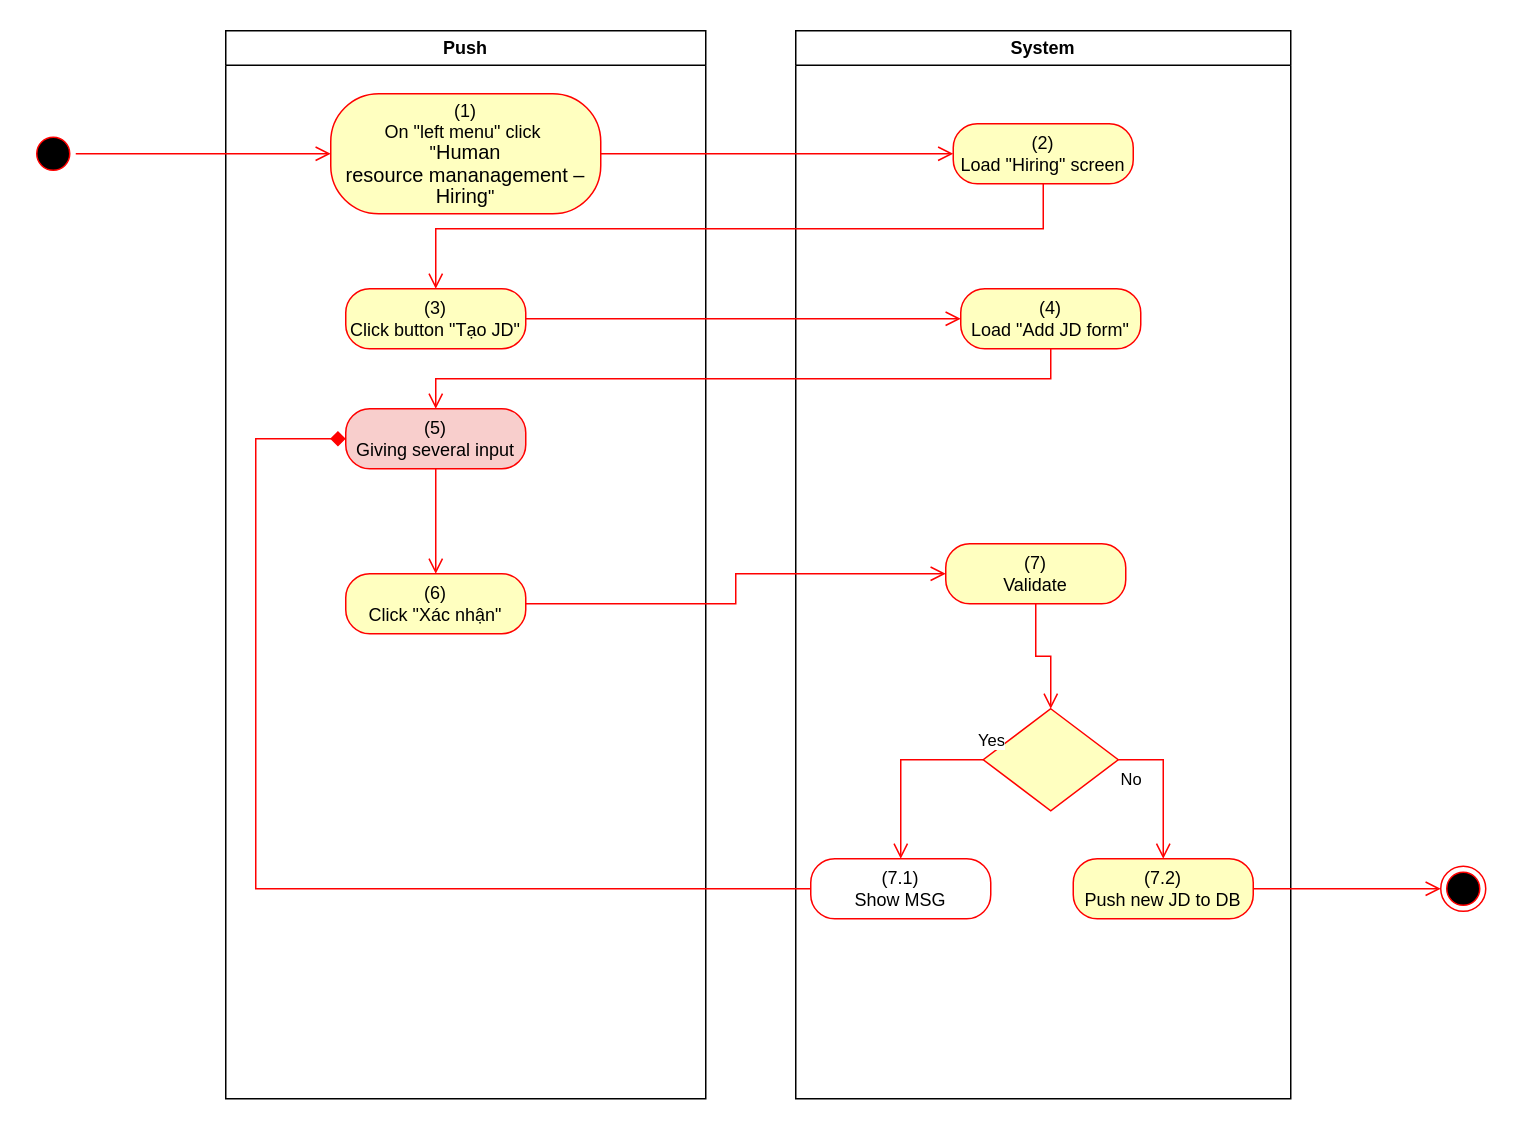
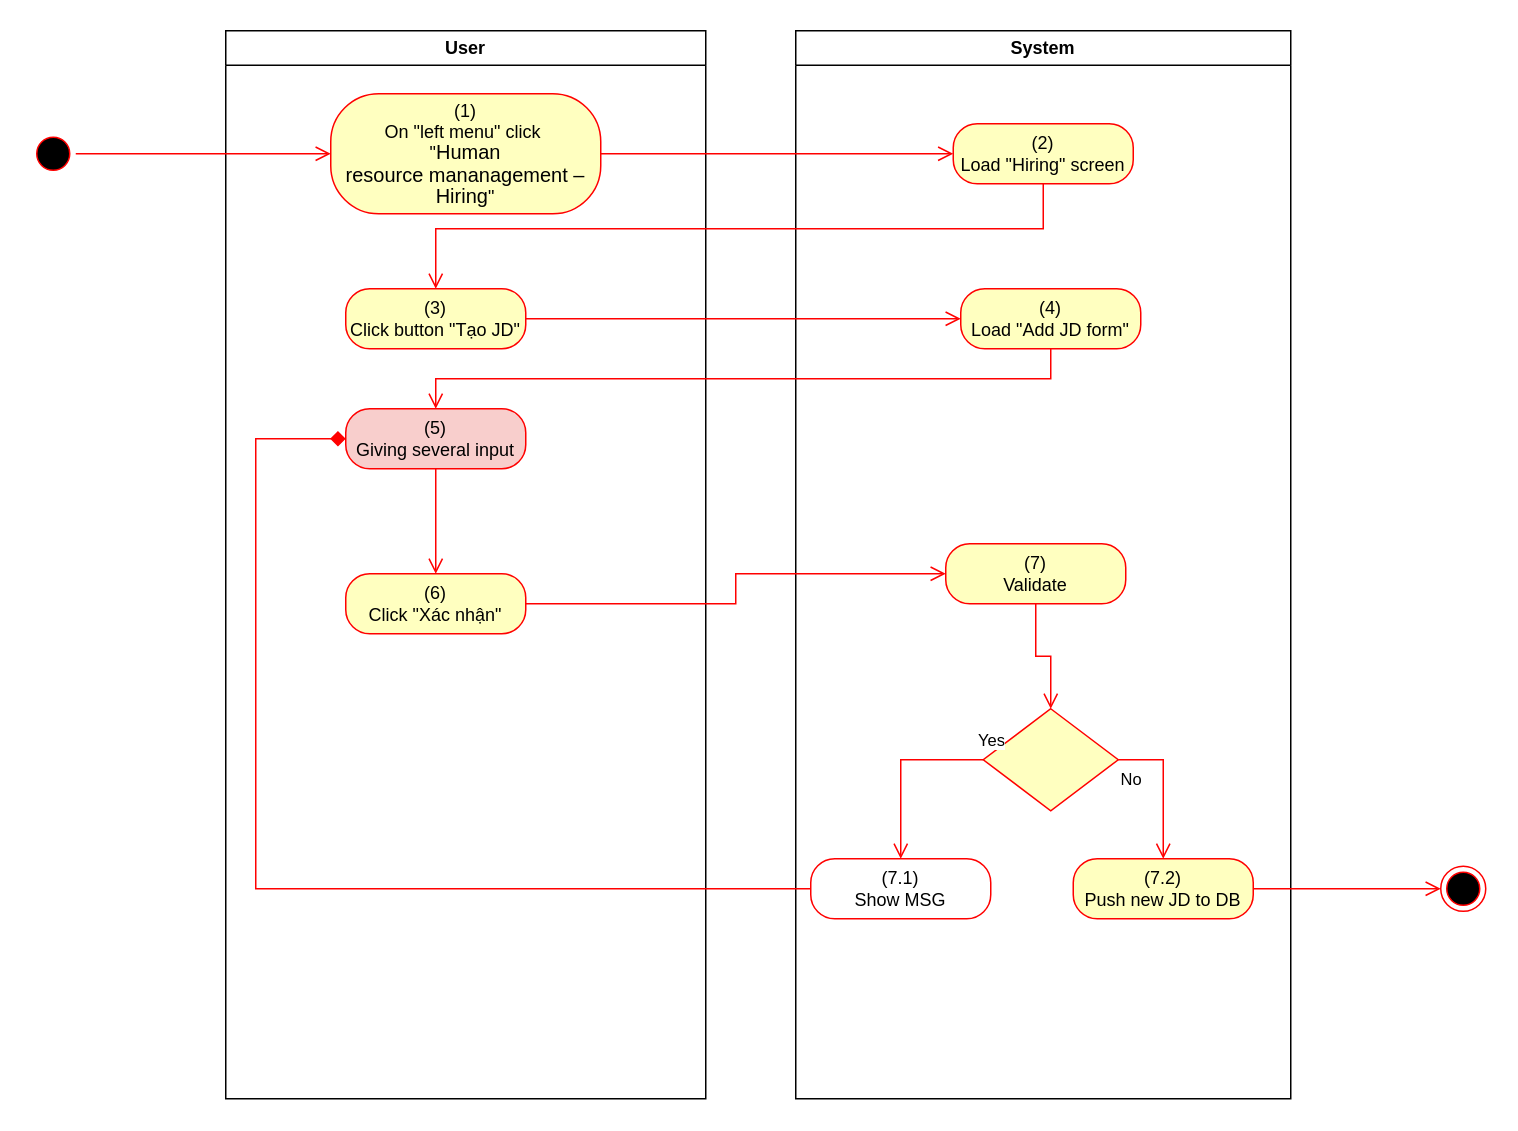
(466, 49) -> (466, 49)
